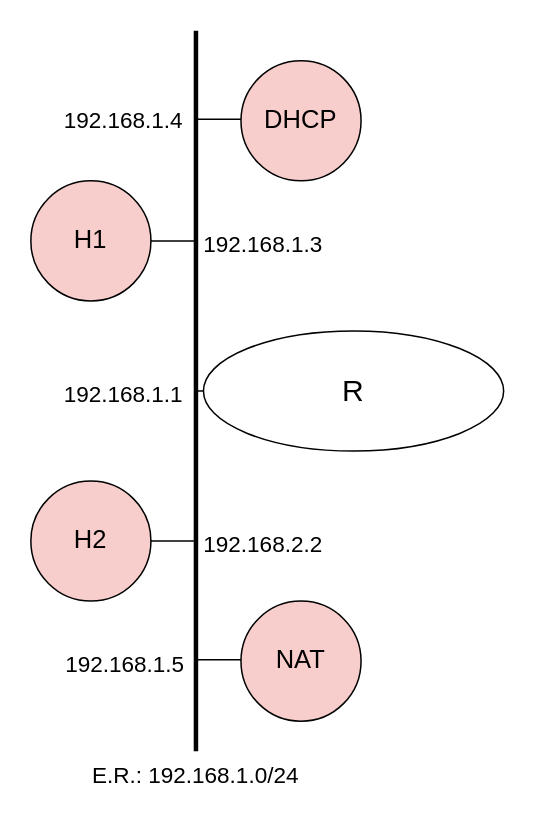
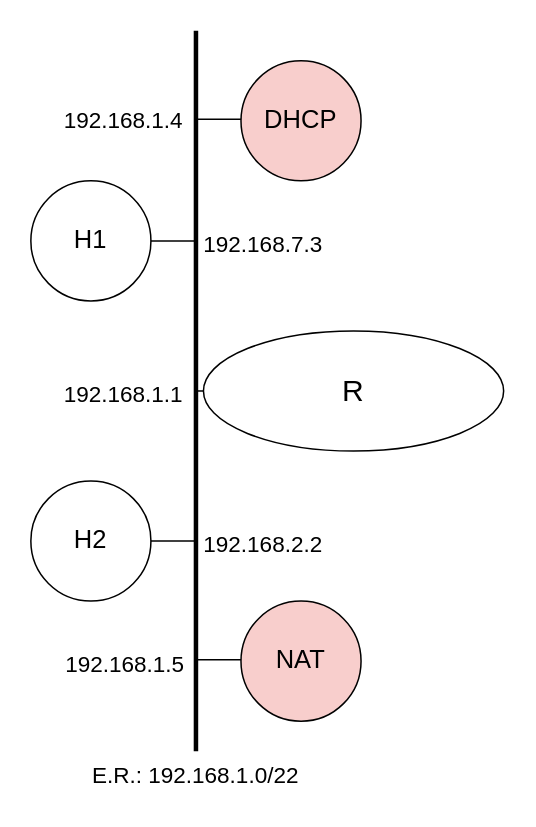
(91, 241) -> (91, 241)
(263, 241) -> (263, 241)
(91, 541) -> (91, 541)
(196, 772) -> (196, 772)
